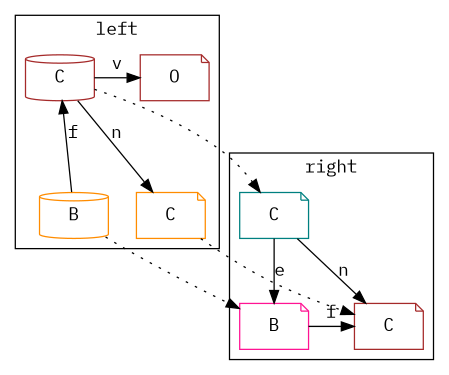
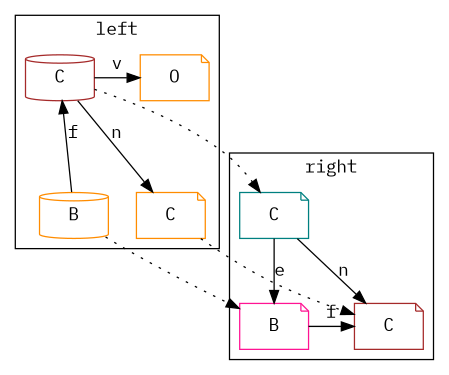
(175, 78) -> (175, 78)
